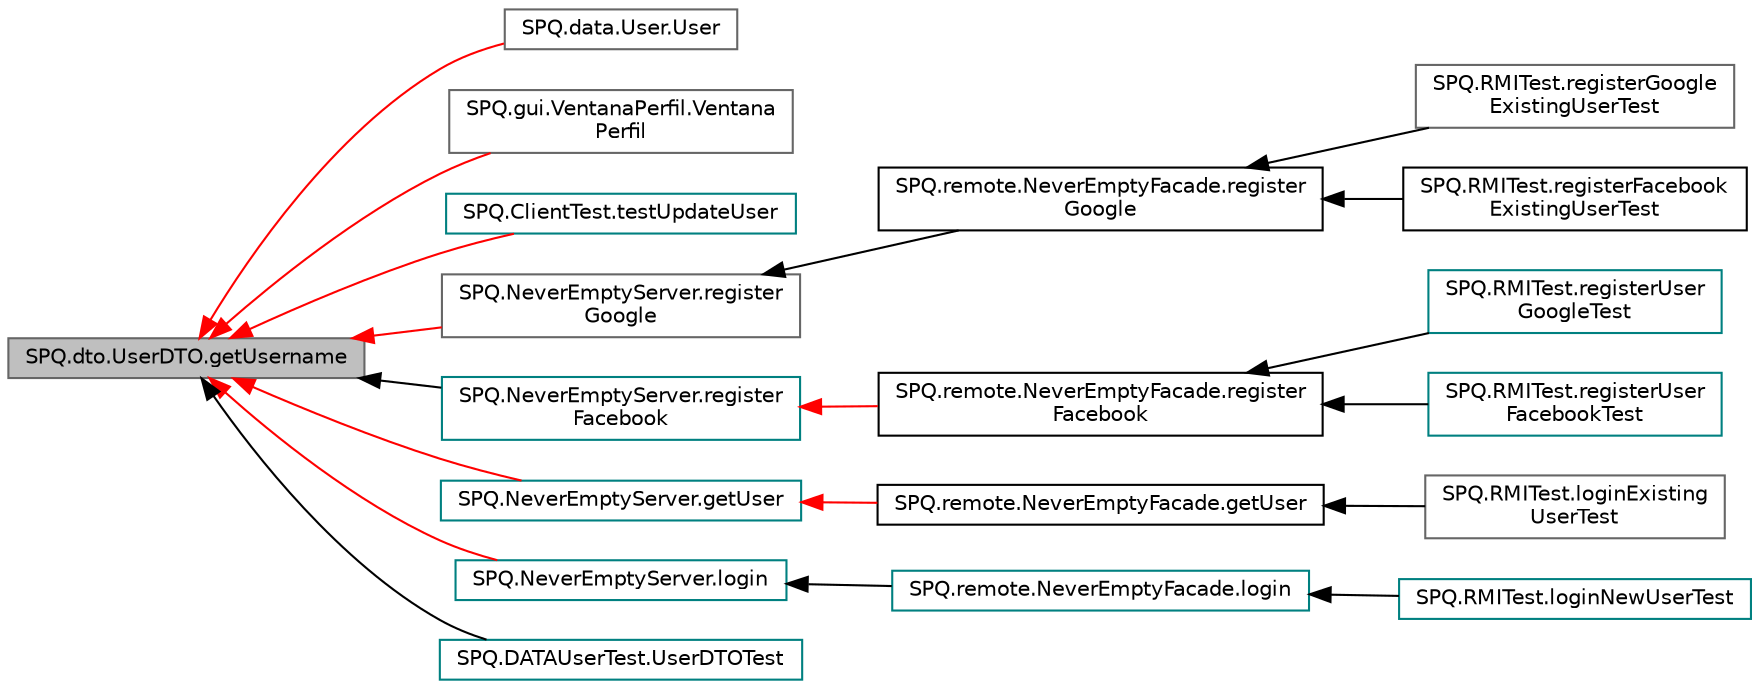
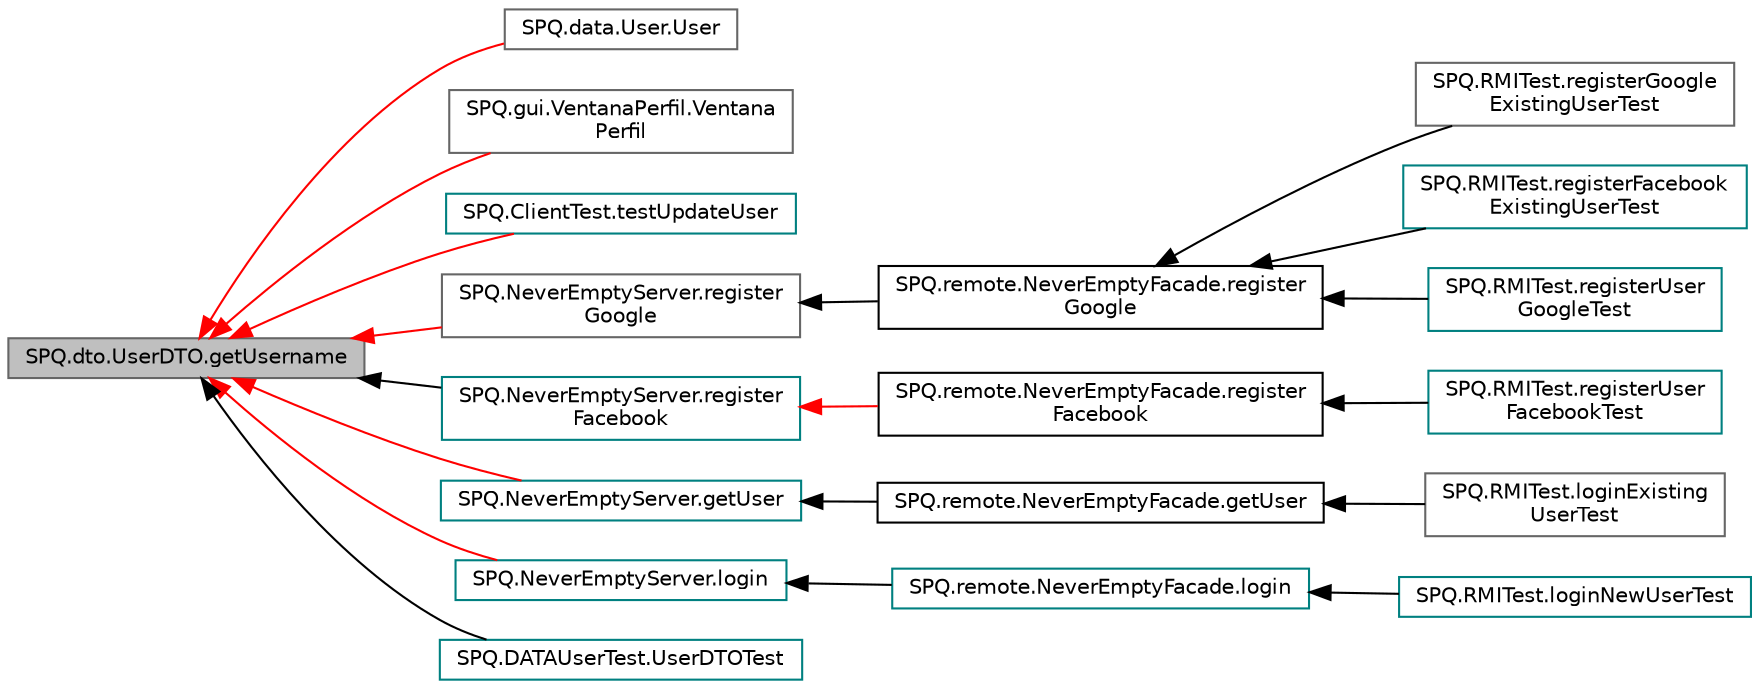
(1575, 199) -> (1575, 197)
(1348, 351) -> (1386, 299)
(850, 503) -> (850, 502)
